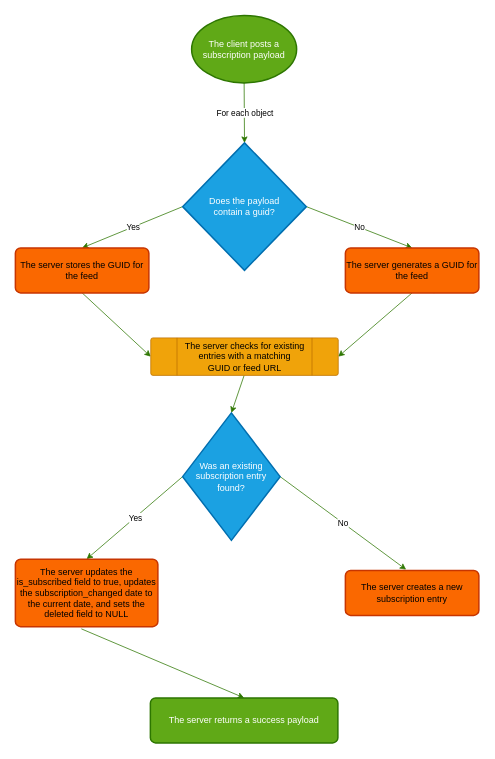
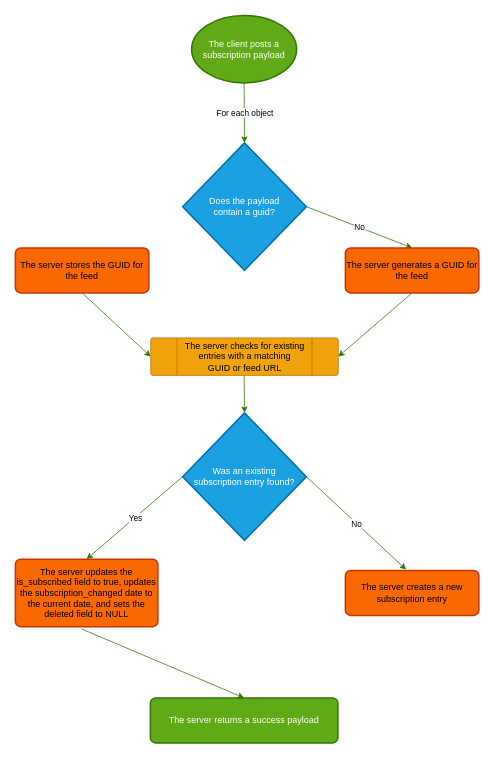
(134, 227) -> none
(231, 477) -> (245, 477)
